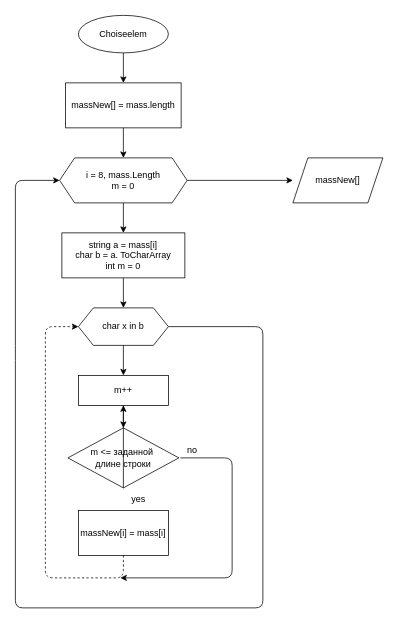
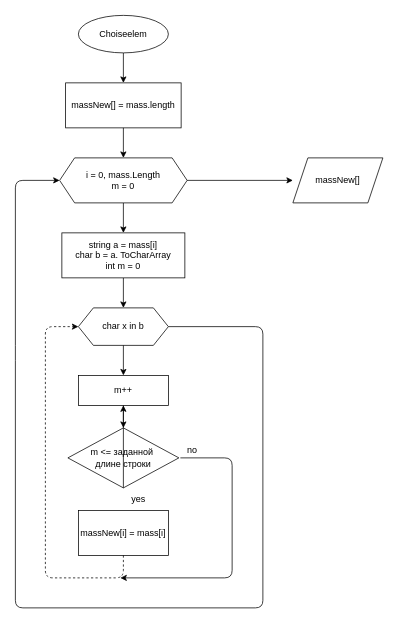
(123, 180) -> (123, 180)
